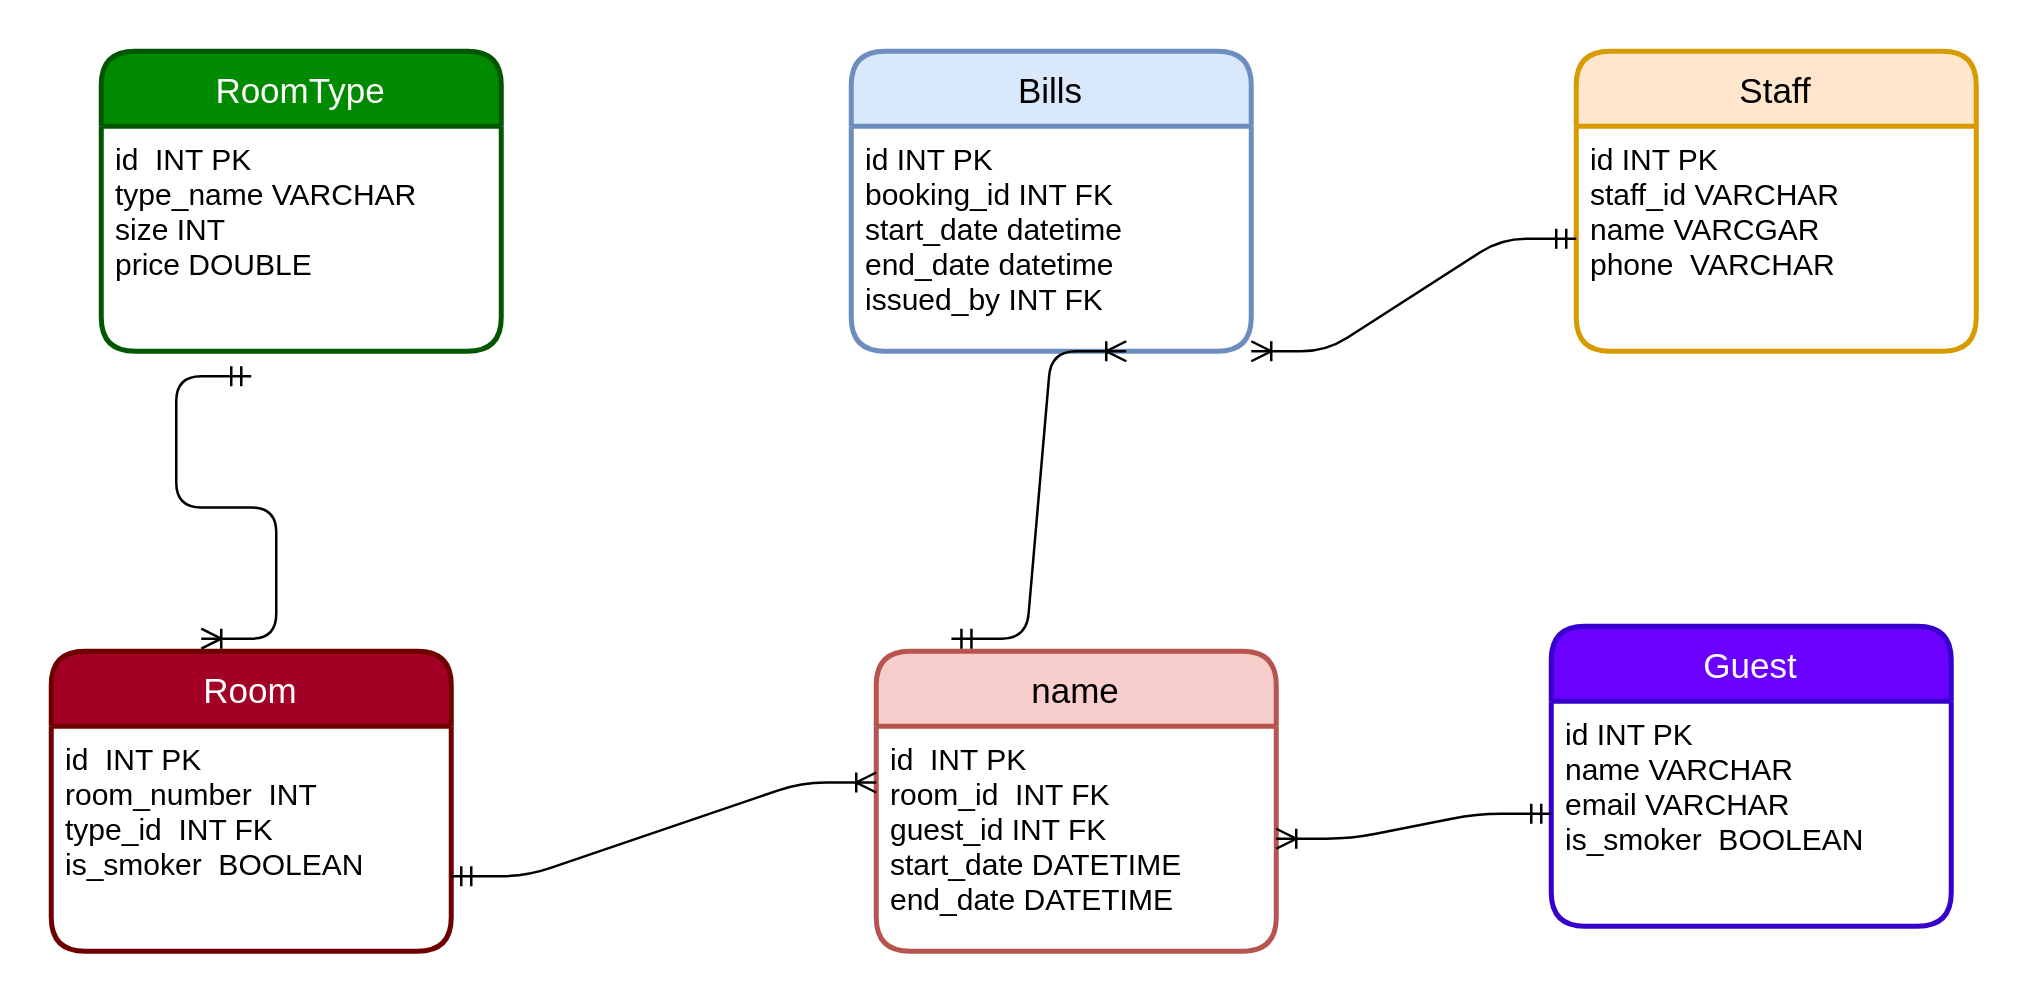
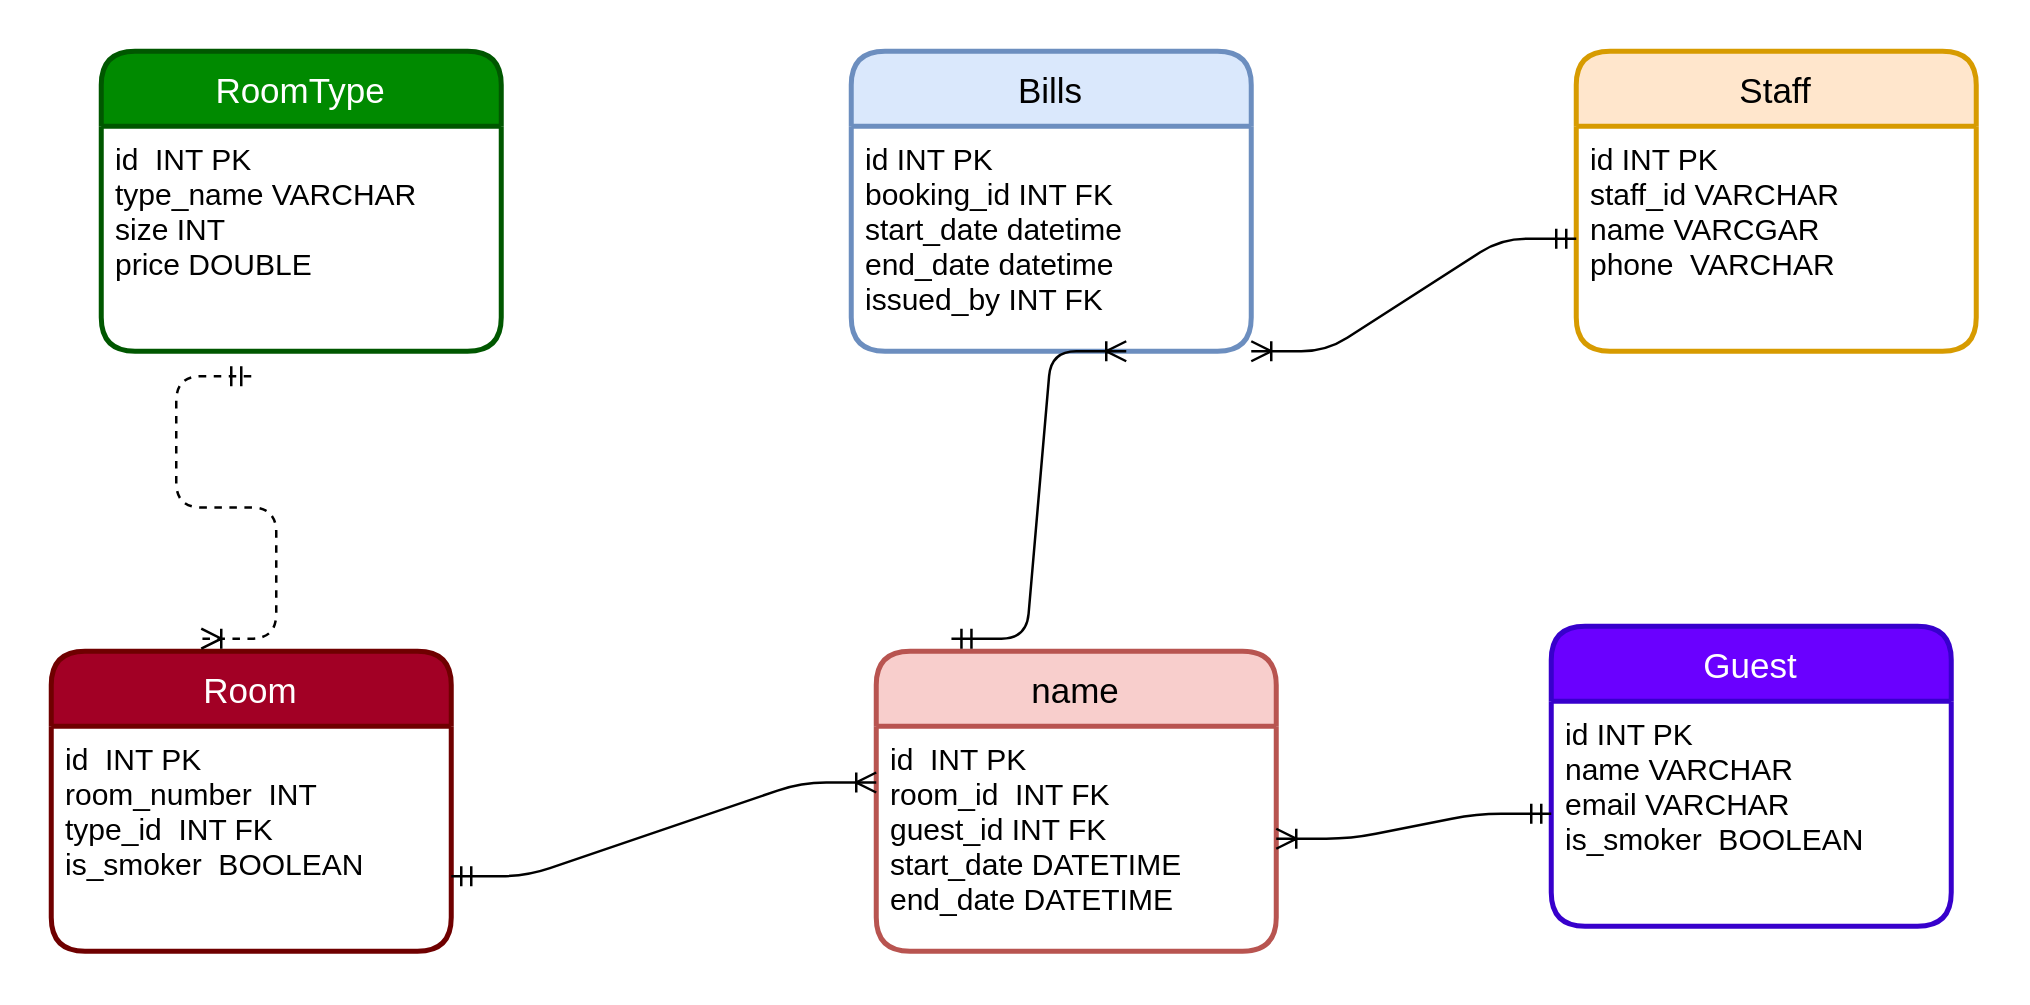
(229, 507) -> (229, 507)
